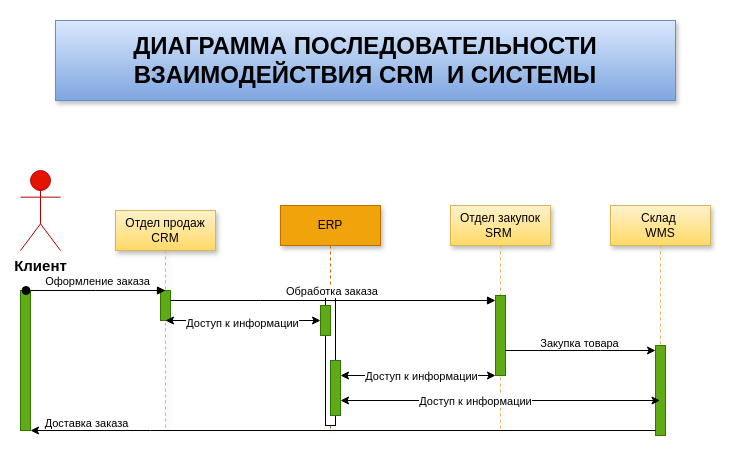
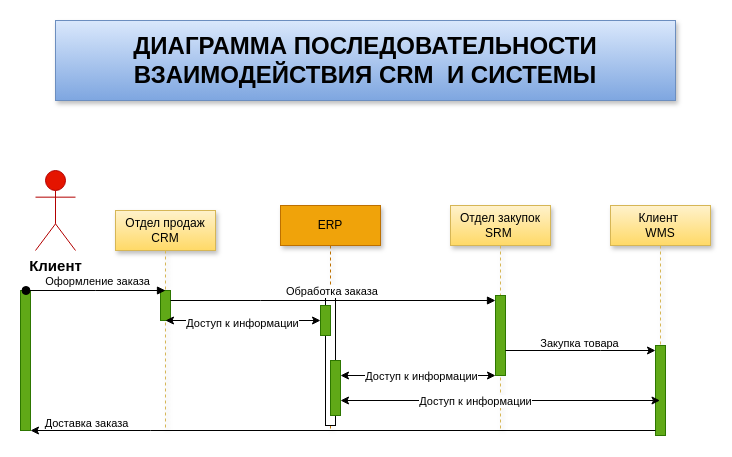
(41, 211) -> (56, 211)
(661, 226) -> (661, 226)
